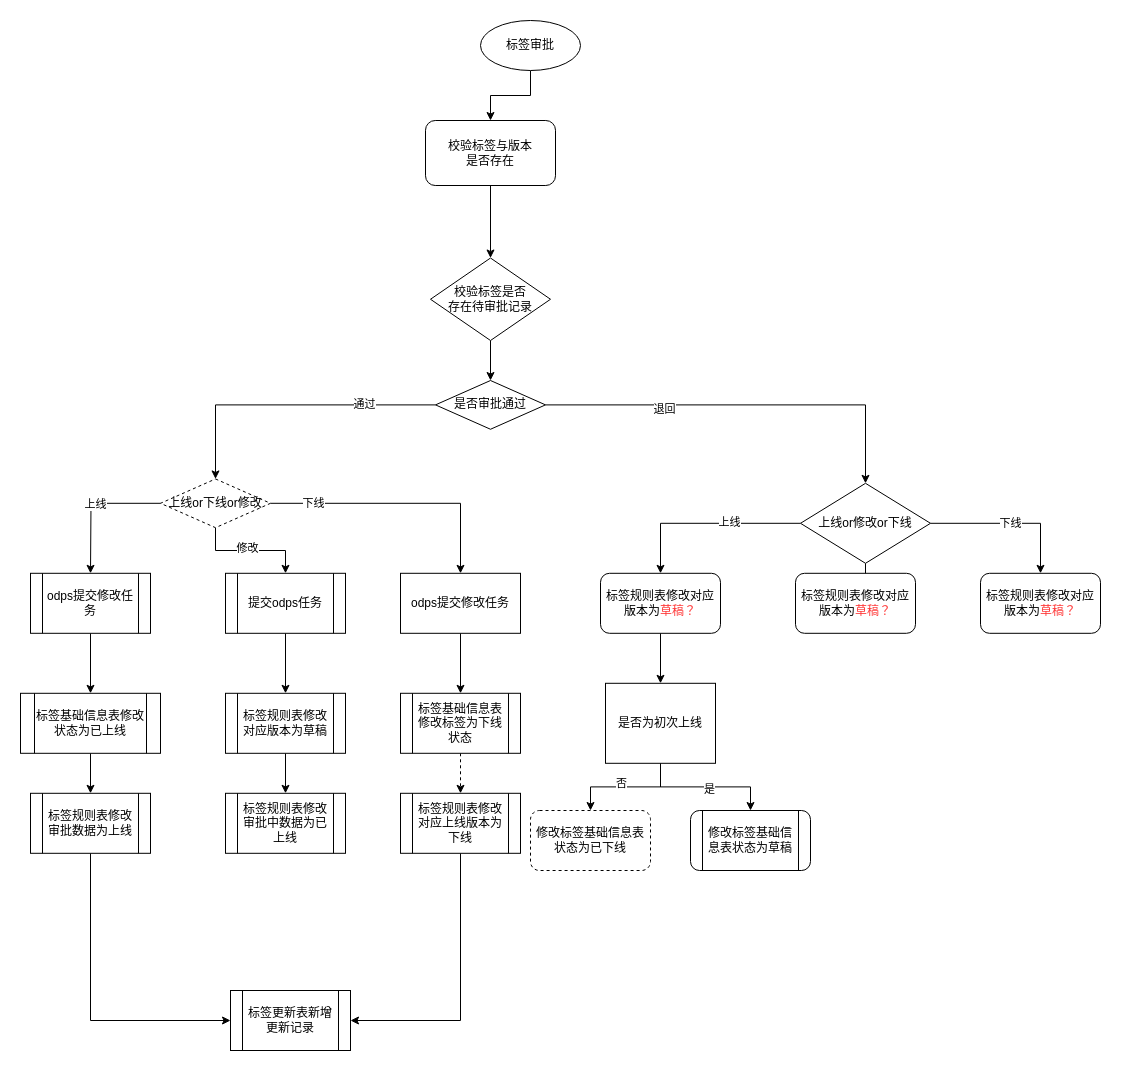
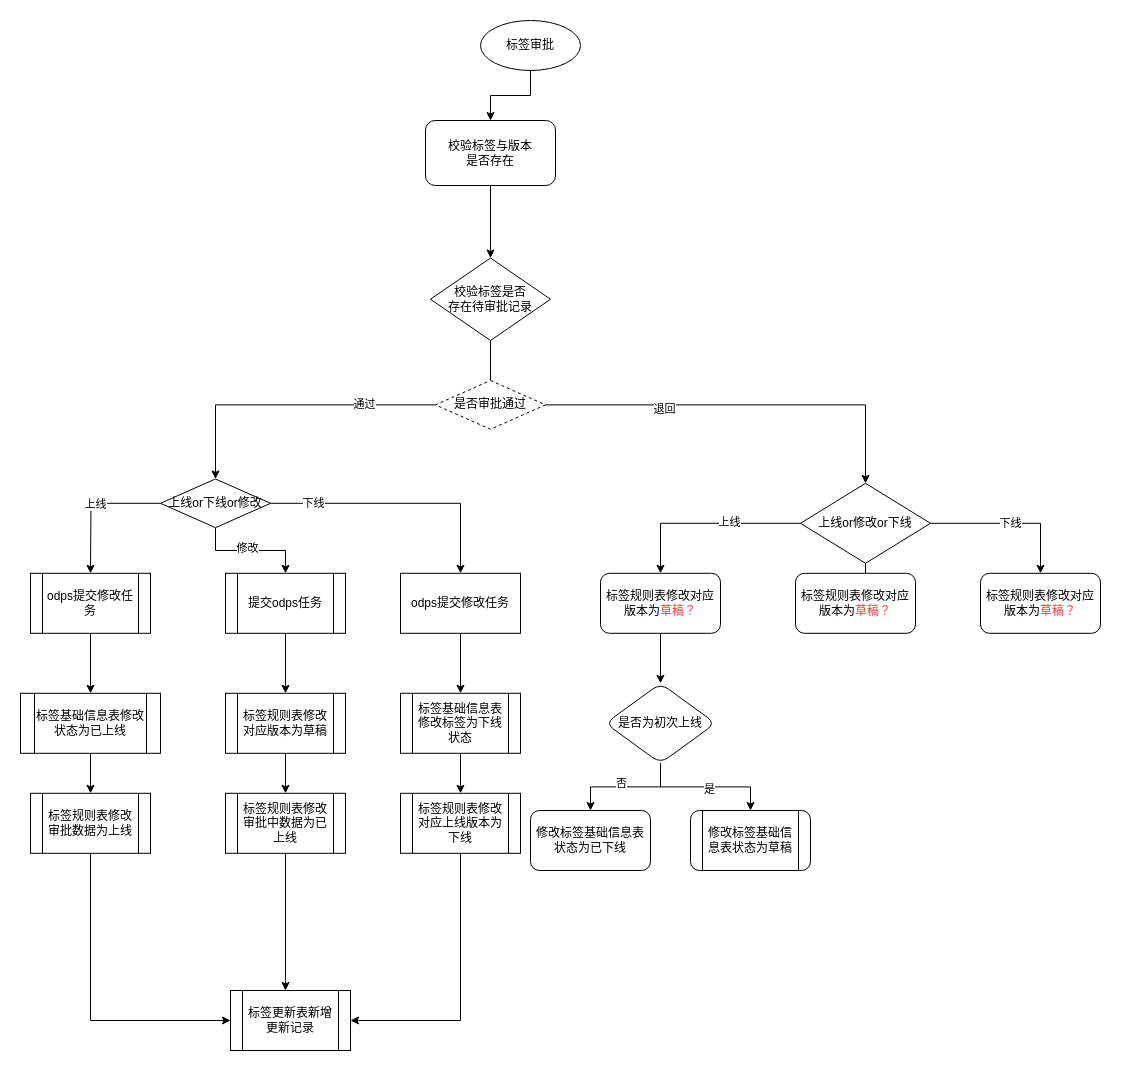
(491, 372) -> (491, 376)
(491, 405) -> (491, 405)
(216, 503) -> (216, 503)
(661, 723) -> (661, 723)
(461, 769) -> (461, 769)
(591, 841) -> (591, 841)
none -> (286, 918)
